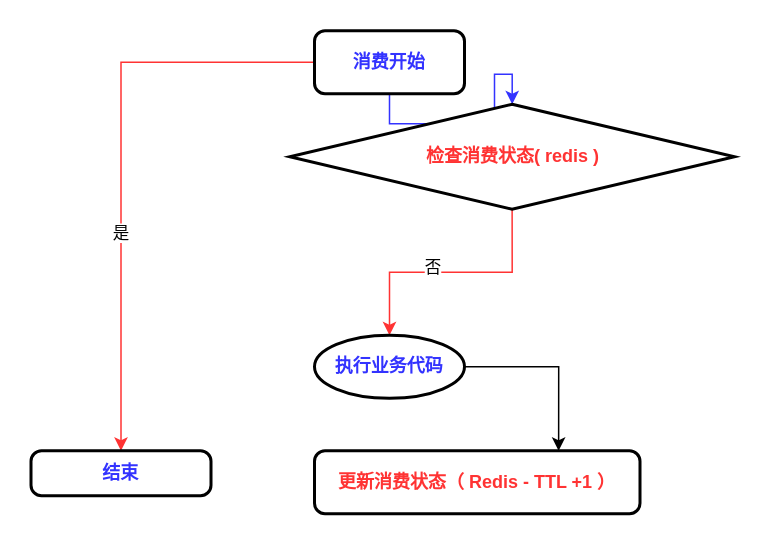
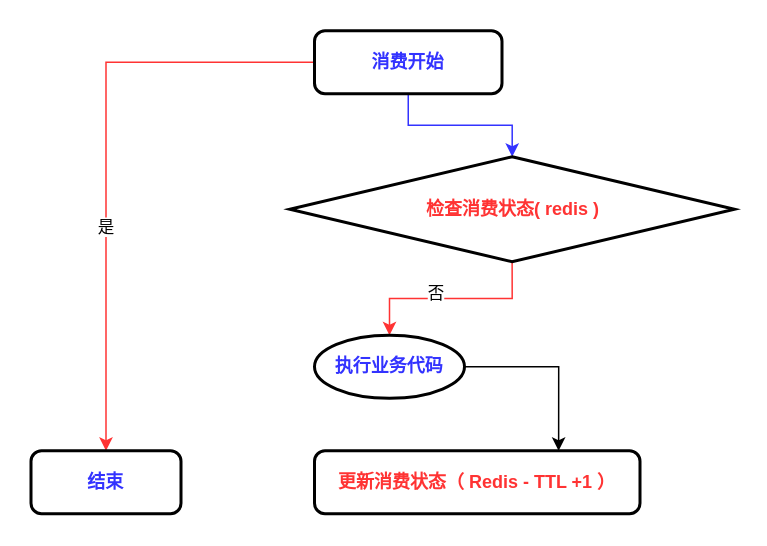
(389, 62) -> (408, 62)
(512, 157) -> (512, 209)
(121, 473) -> (106, 482)
